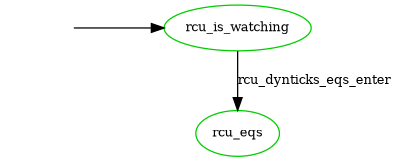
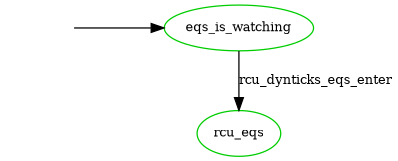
(238, 28) -> (239, 28)
